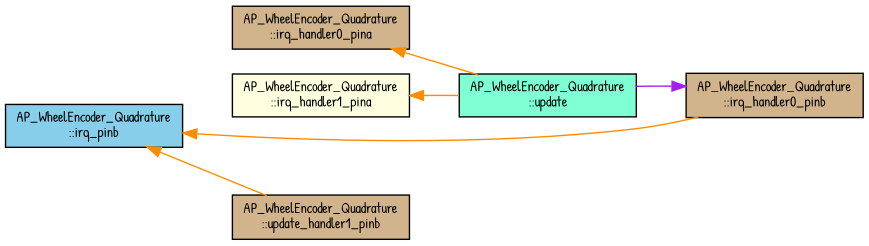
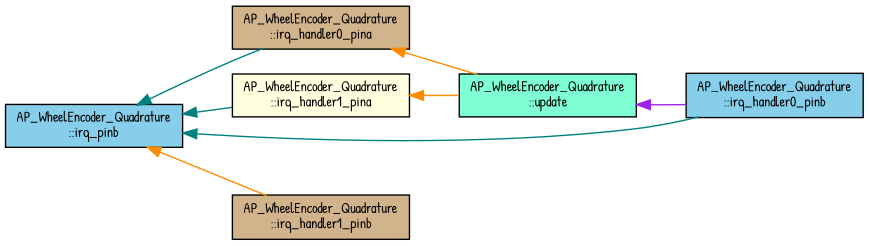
none -> (206, 73)
(654, 86) -> (668, 105)
(775, 95) -> (775, 95)
none -> (214, 110)
(449, 140) -> (449, 140)
(321, 217) -> (321, 217)
